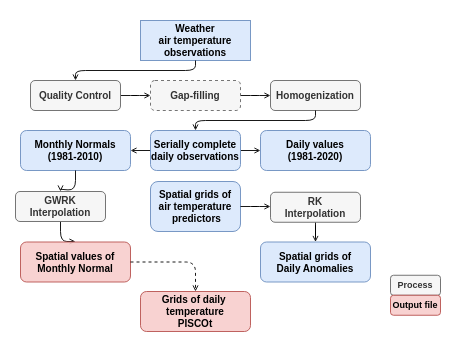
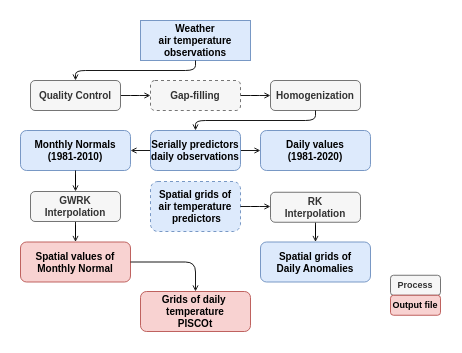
(196, 151) -> (196, 151)
(61, 207) -> (76, 207)
(196, 207) -> (196, 207)
(196, 275) -> (196, 275)
